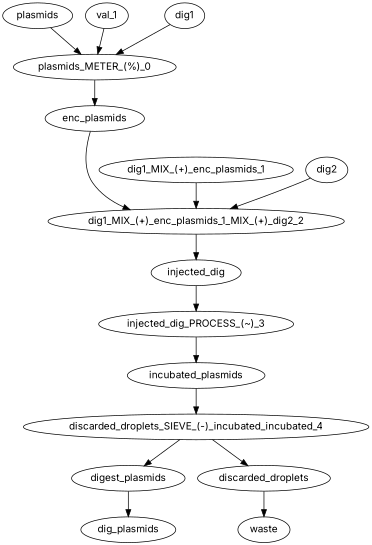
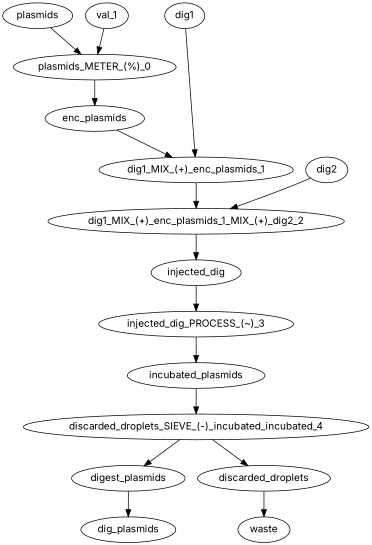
(146, 38) -> (190, 89)
(89, 177) -> (141, 142)
